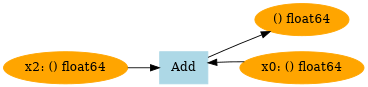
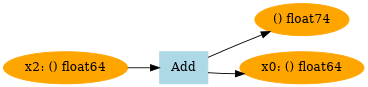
(302, 20) -> (302, 20)
(231, 62) -> (222, 73)
